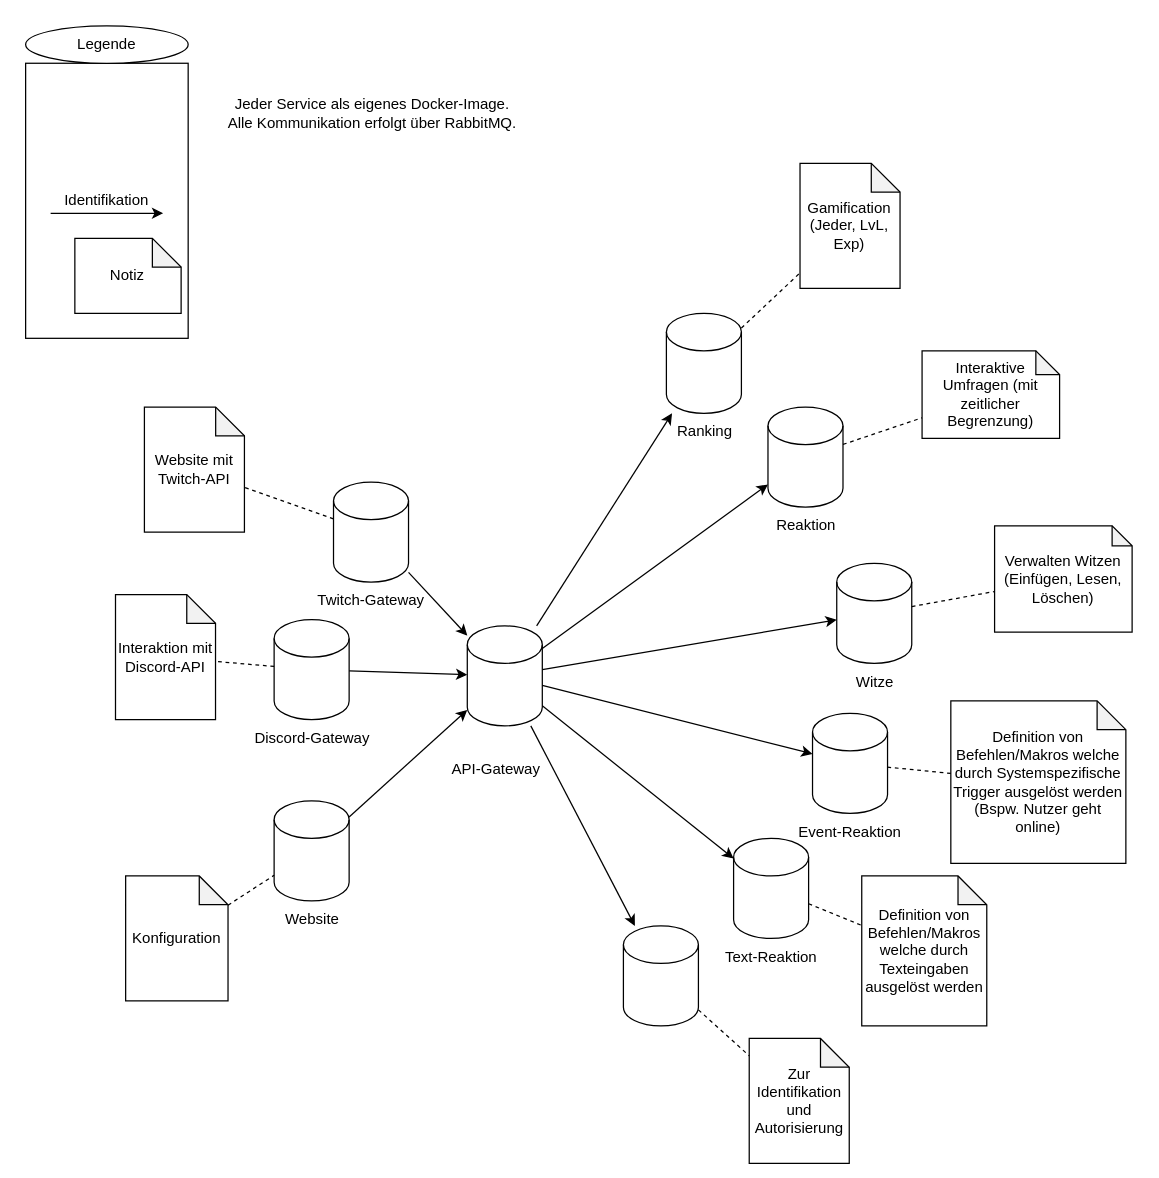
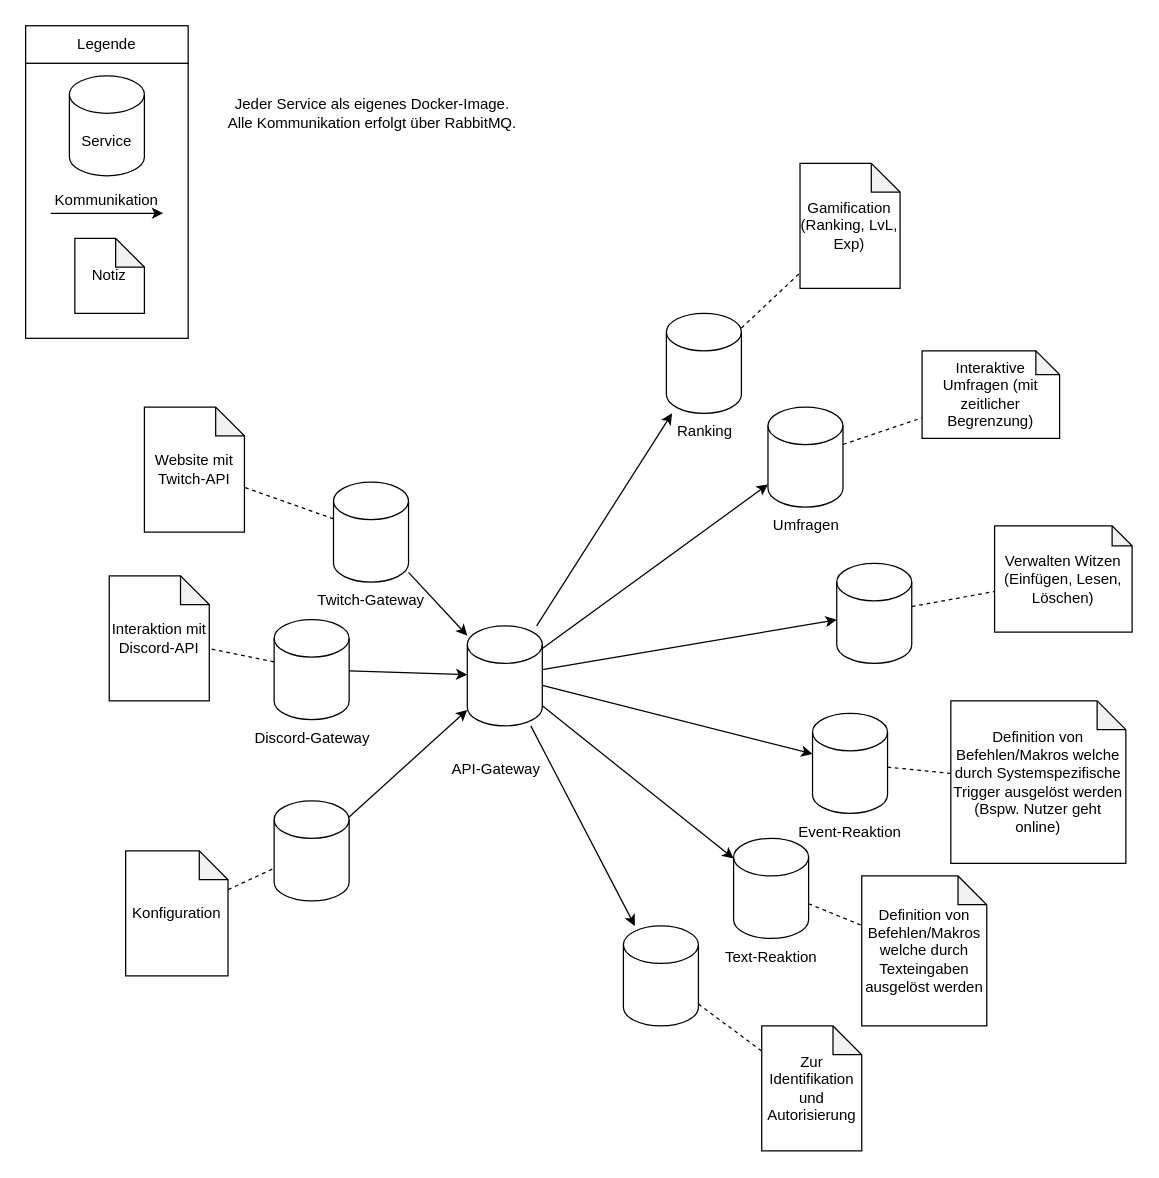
(107, 44) -> (107, 44)
none -> (107, 126)
(107, 201) -> (107, 201)
(849, 226) -> (849, 226)
(128, 276) -> (110, 276)
(806, 526) -> (806, 526)
(165, 657) -> (159, 638)
(874, 682) -> none
(312, 919) -> none
(177, 938) -> (177, 913)
(799, 1101) -> (812, 1088)
